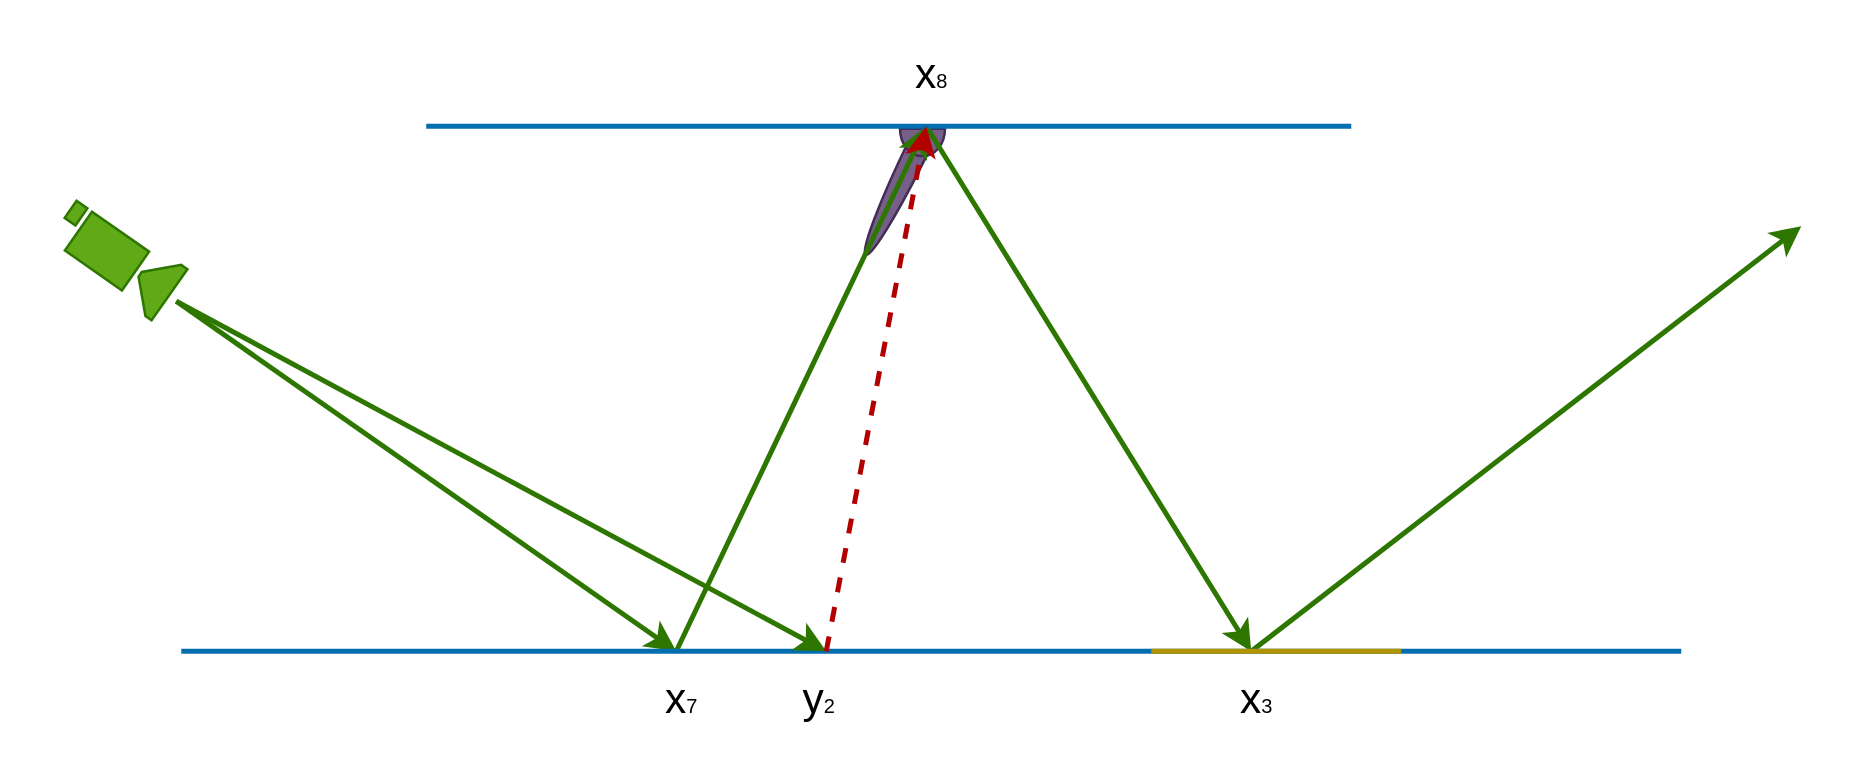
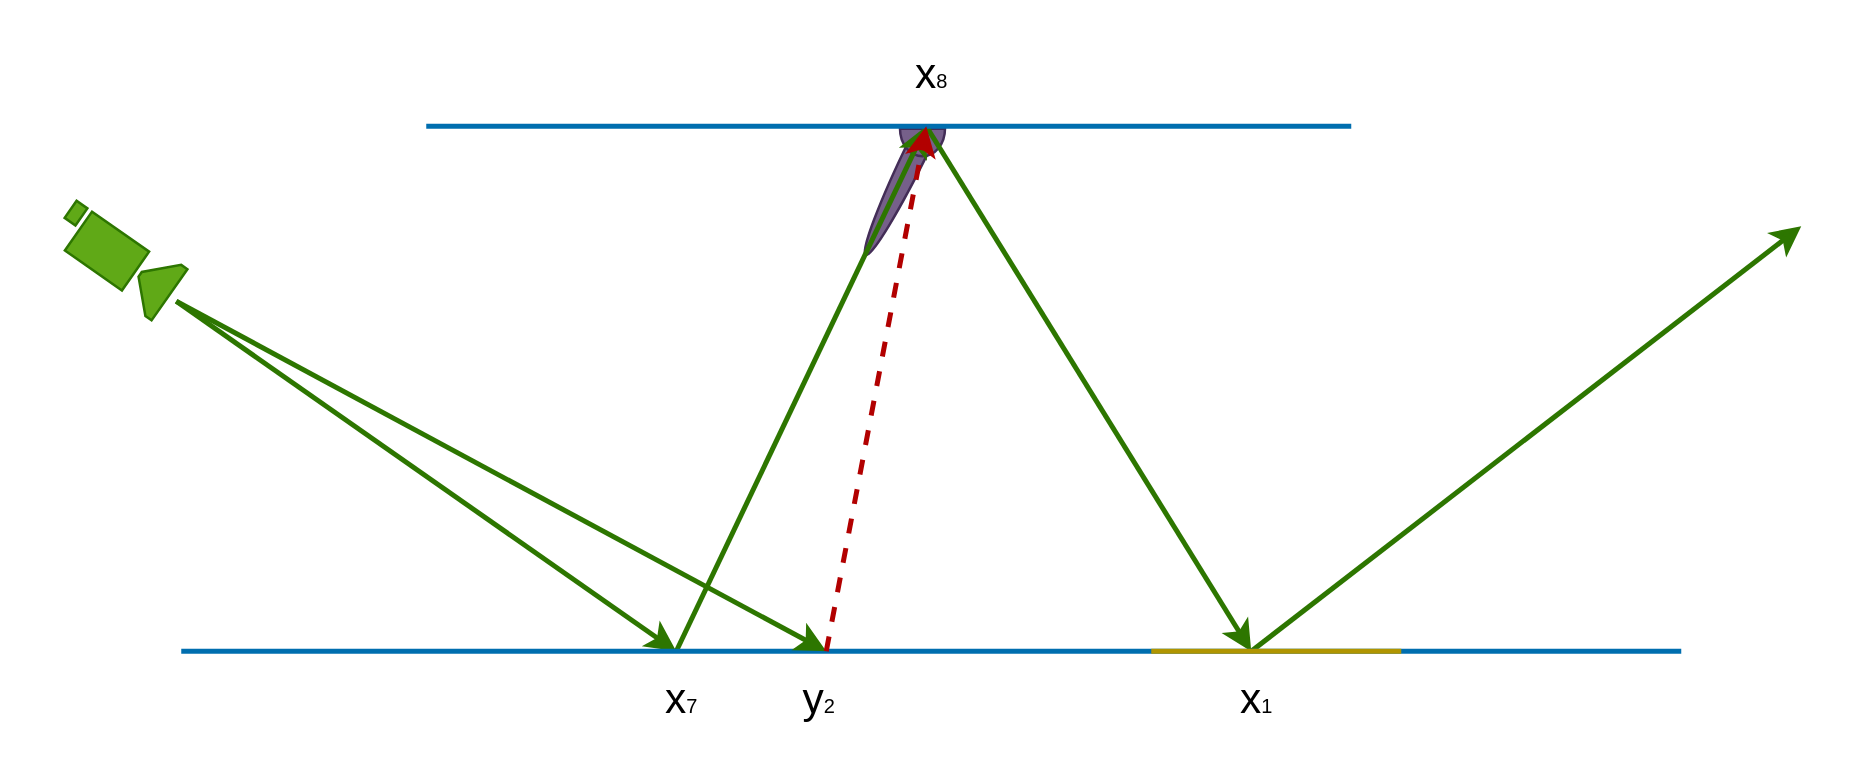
(1258, 701) -> (1258, 701)
